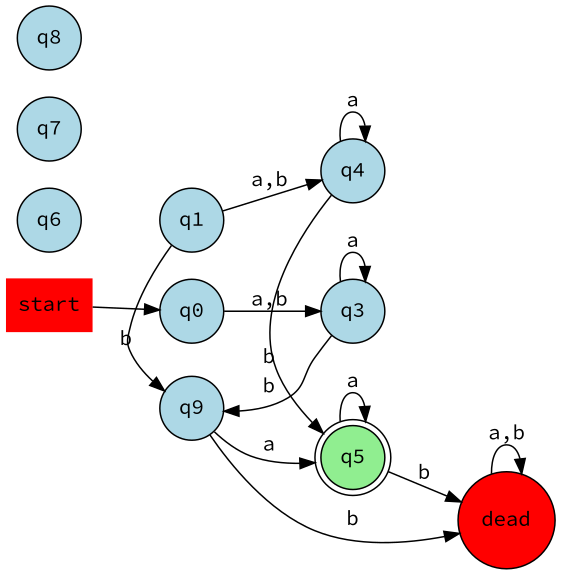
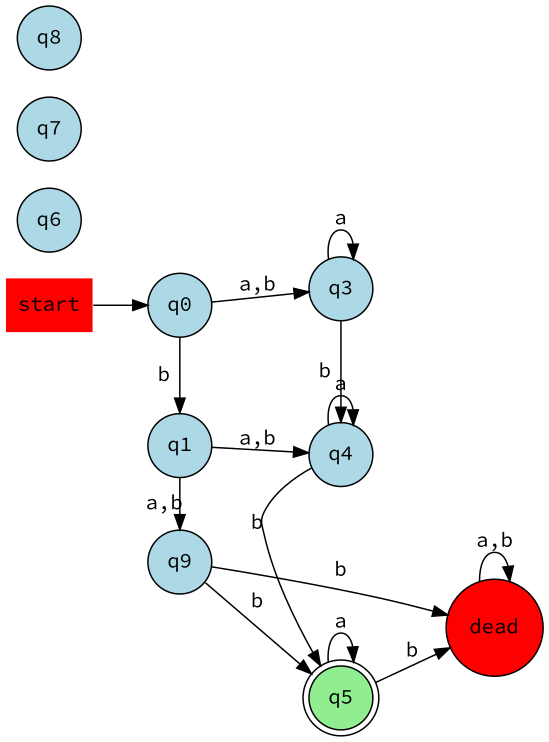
(126, 340) -> (164, 504)
none -> (180, 368)
(298, 390) -> (341, 364)
(269, 445) -> (257, 602)
